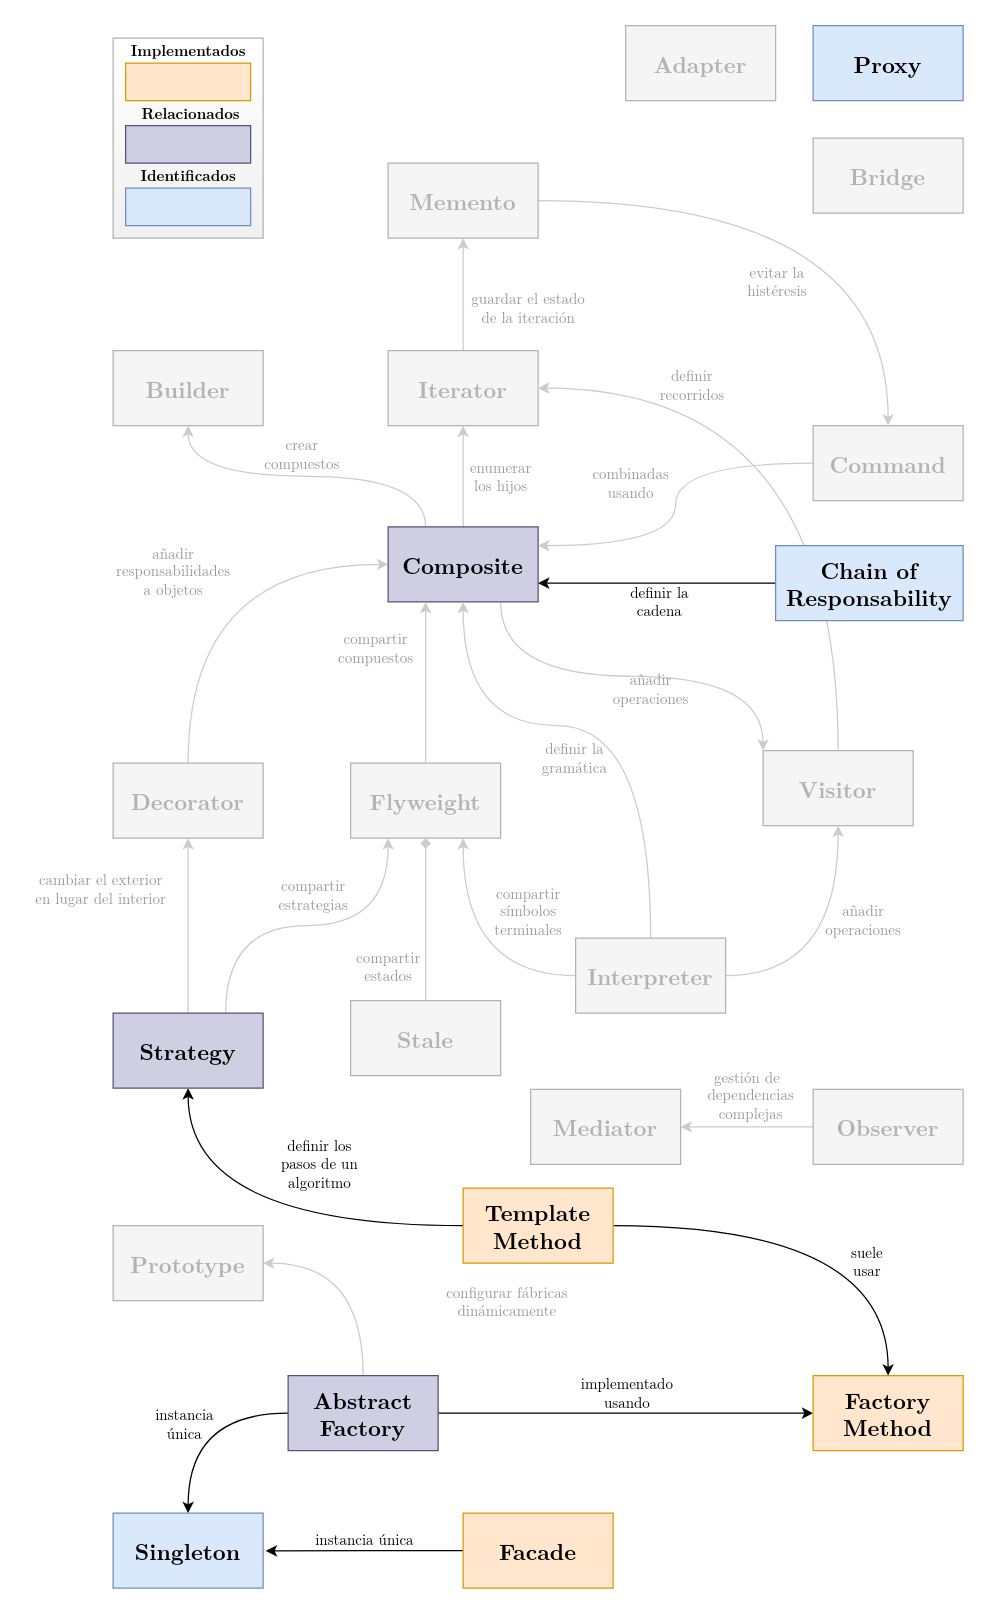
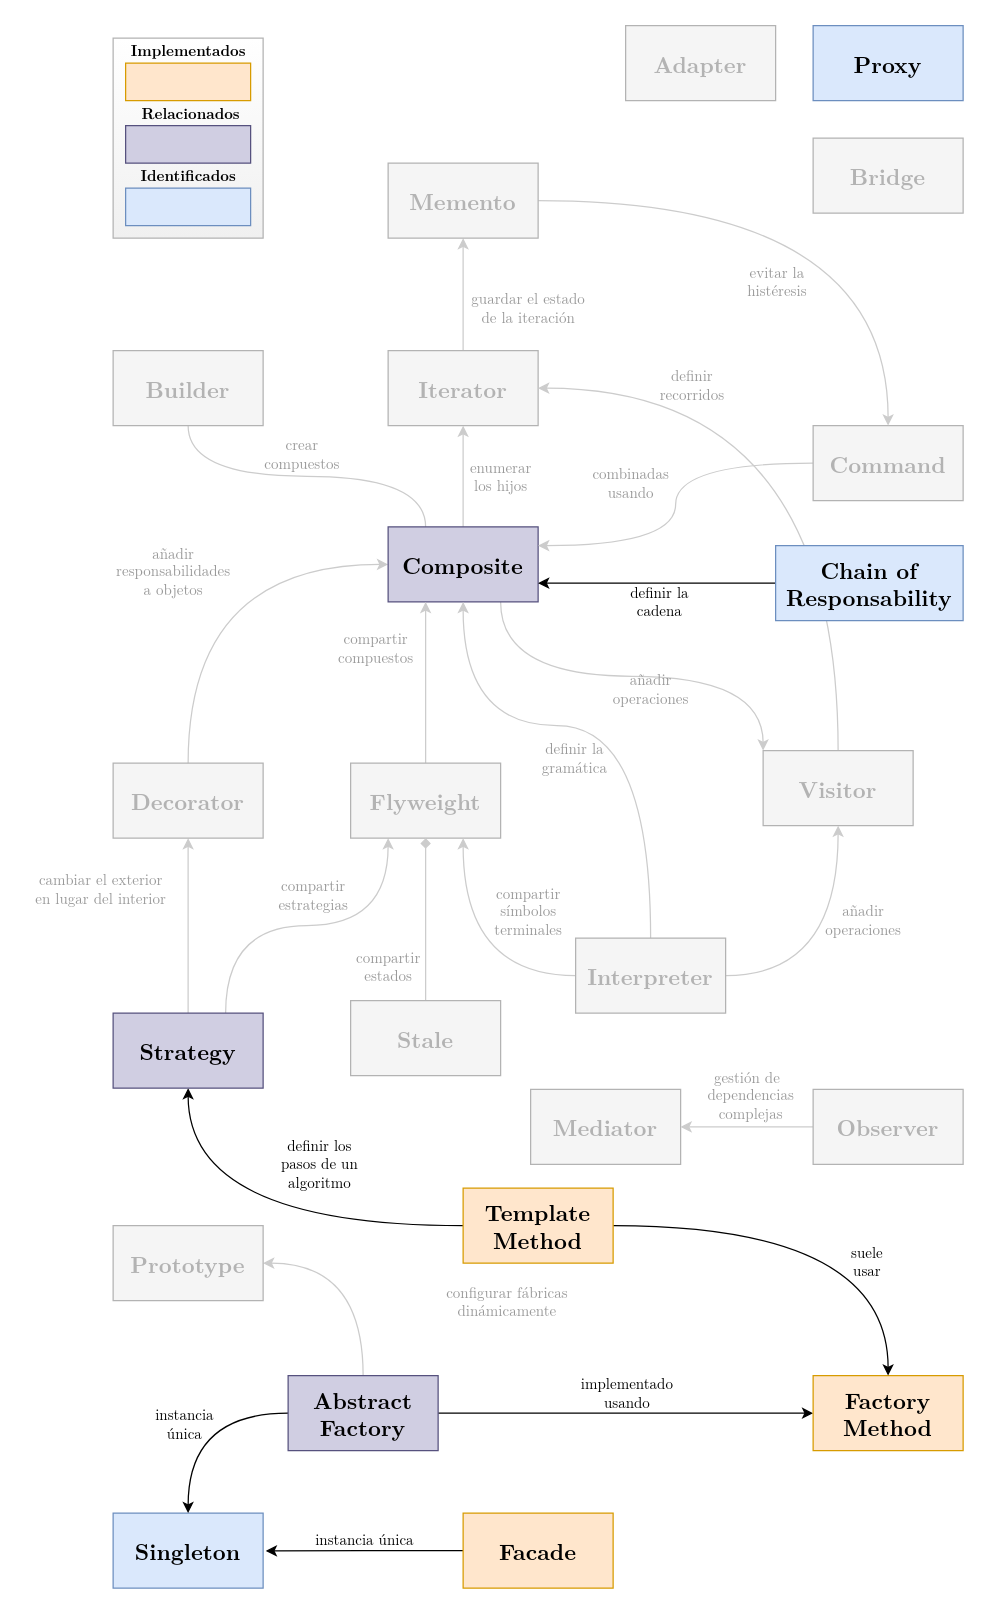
(211, 463) -> (212, 461)
